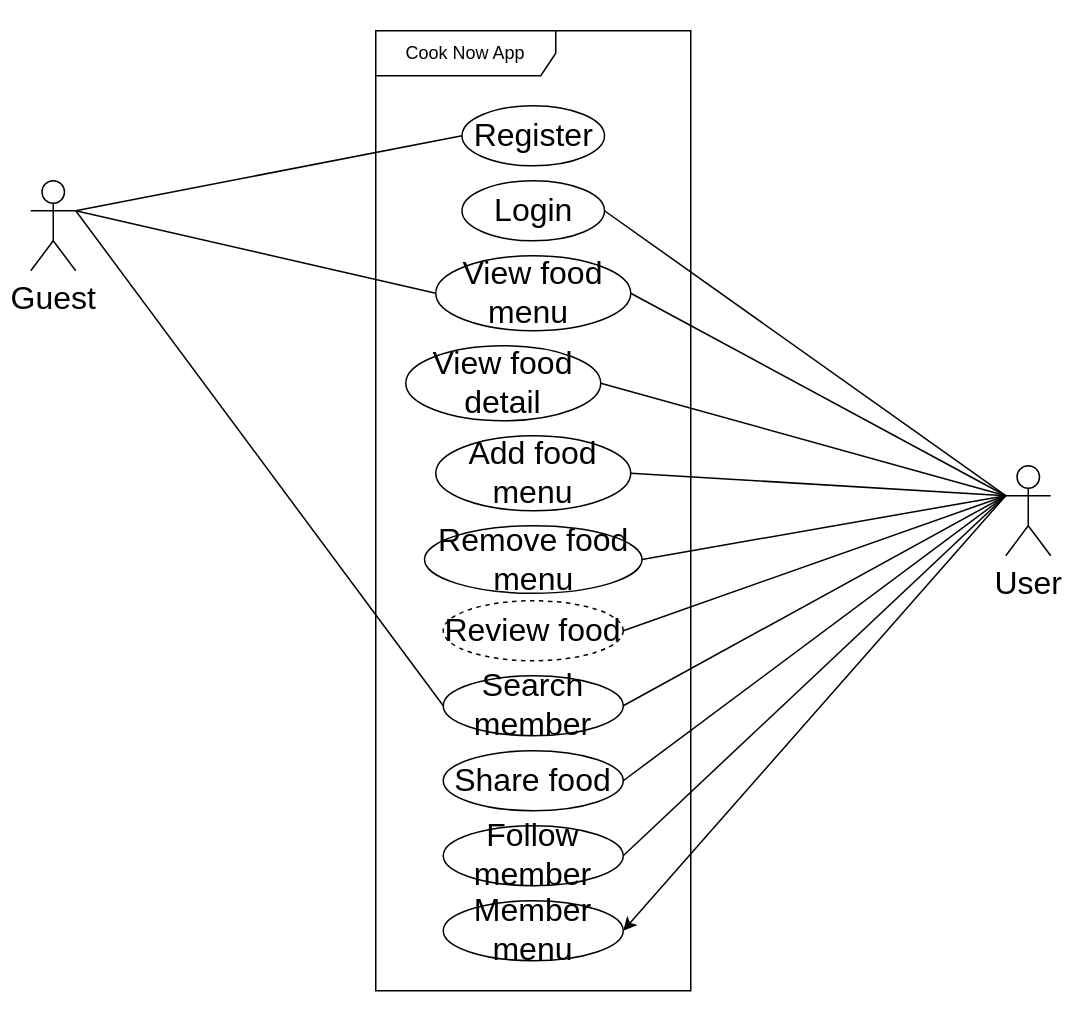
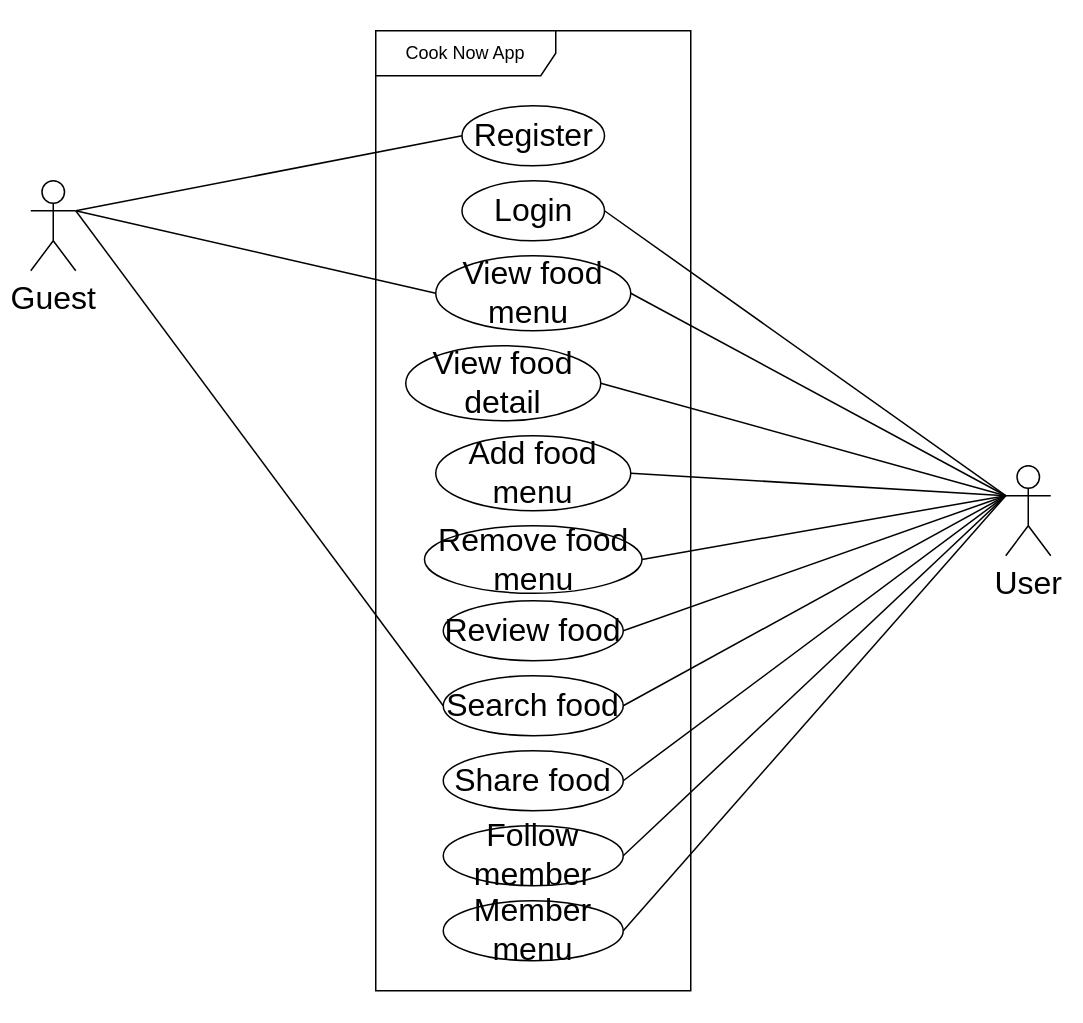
(533, 631) -> (533, 631)
(533, 706) -> (533, 706)
(631, 922) -> (628, 925)
